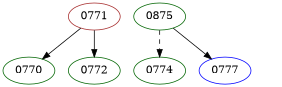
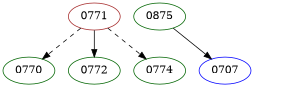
(160, 40) -> (124, 41)
(65, 41) -> (65, 41)
(225, 71) -> (225, 71)
